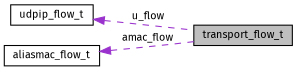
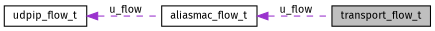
(149, 25) -> (130, 16)
(147, 38) -> (294, 10)
